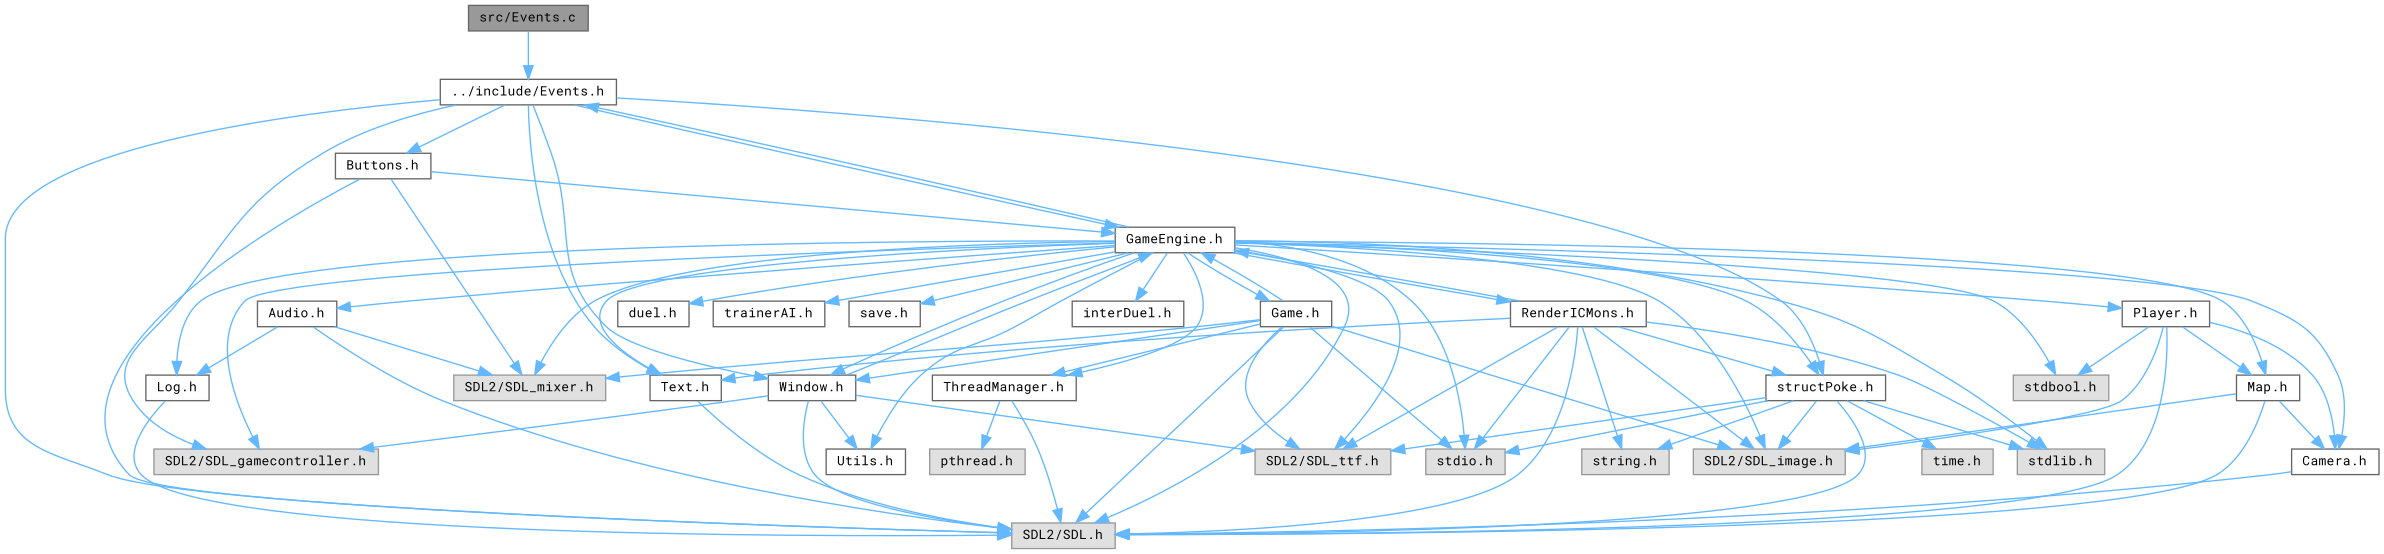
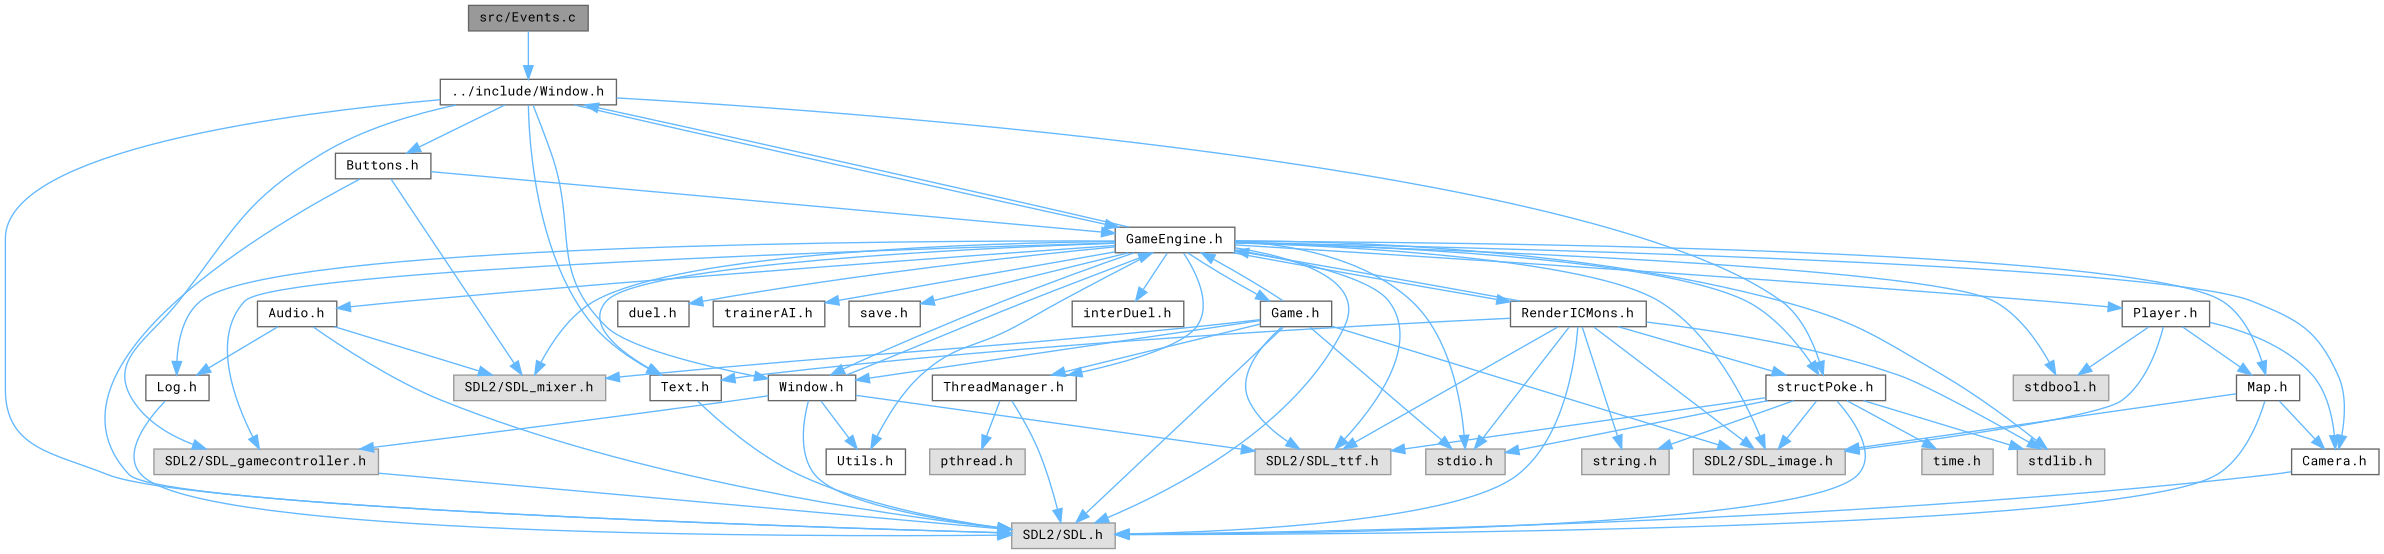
(528, 92) -> (528, 92)
(1706, 524) -> (688, 501)
